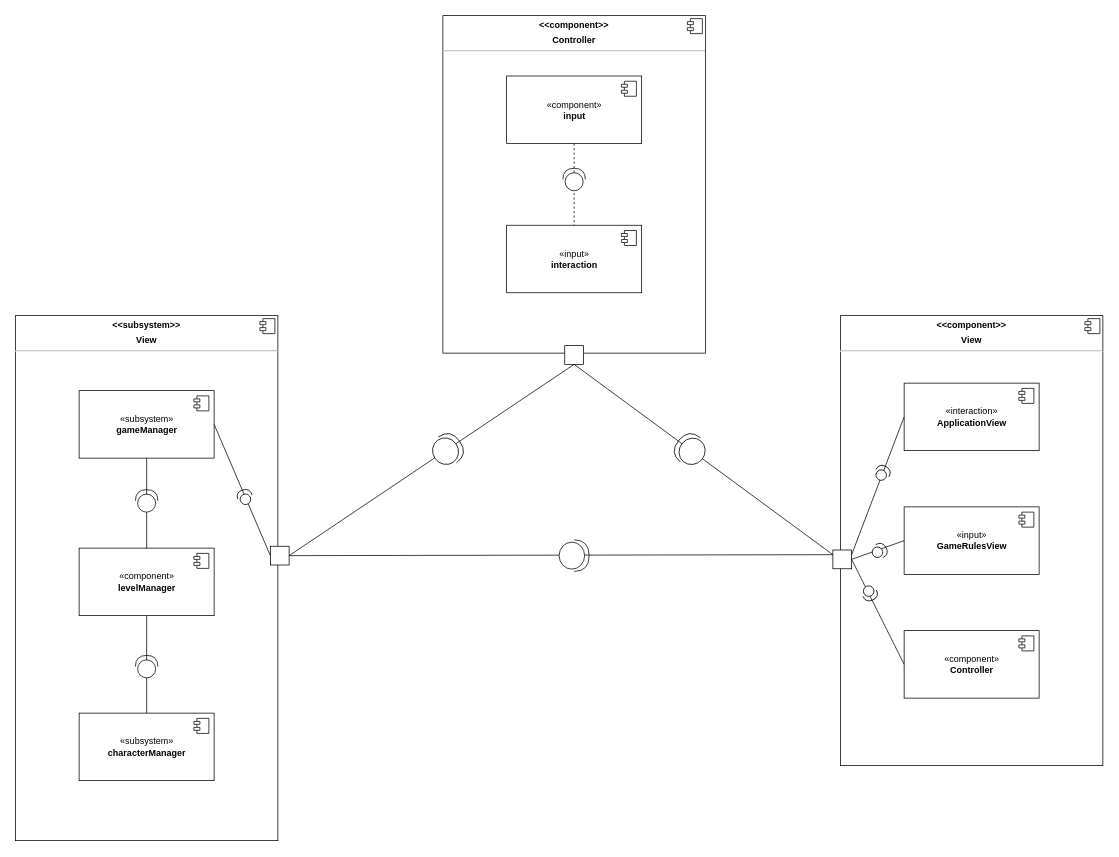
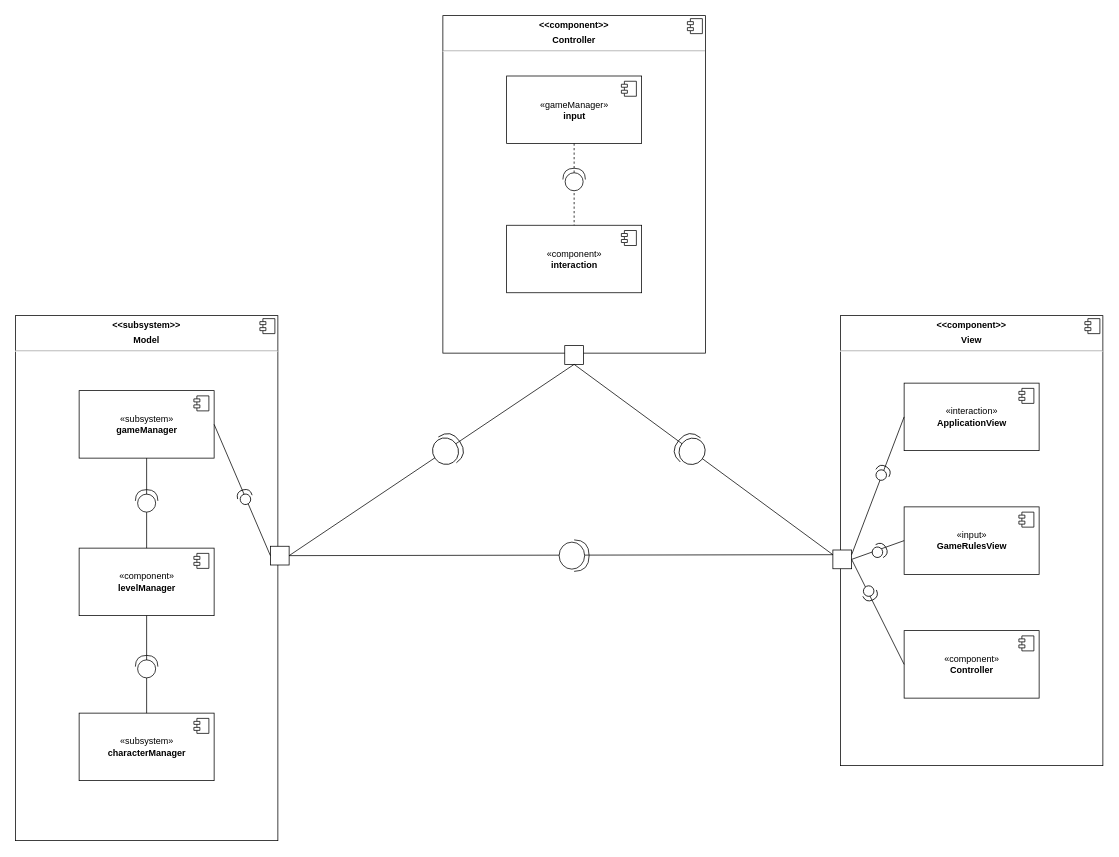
(575, 110) -> (575, 110)
(575, 259) -> (575, 259)
(48, 315) -> (48, 315)
